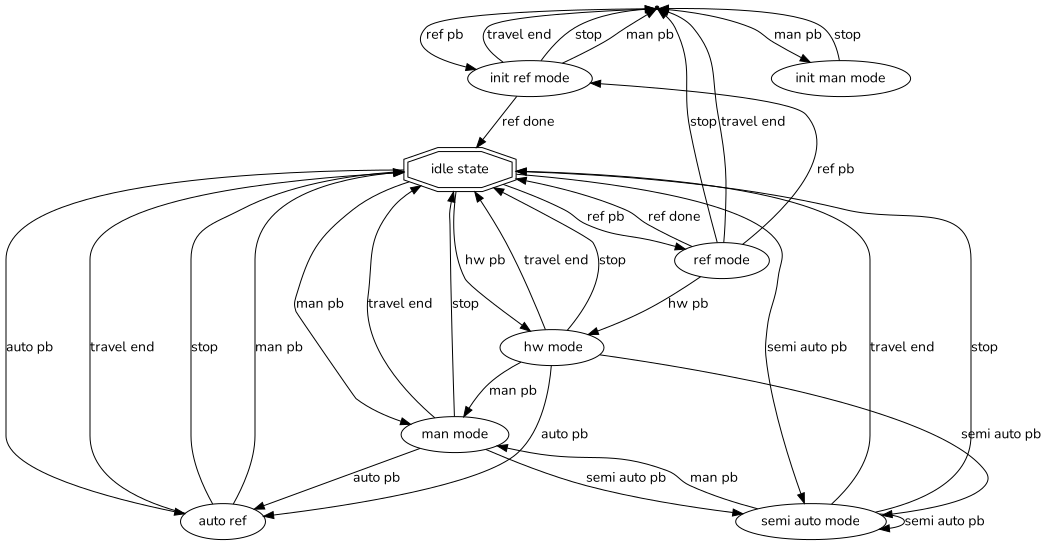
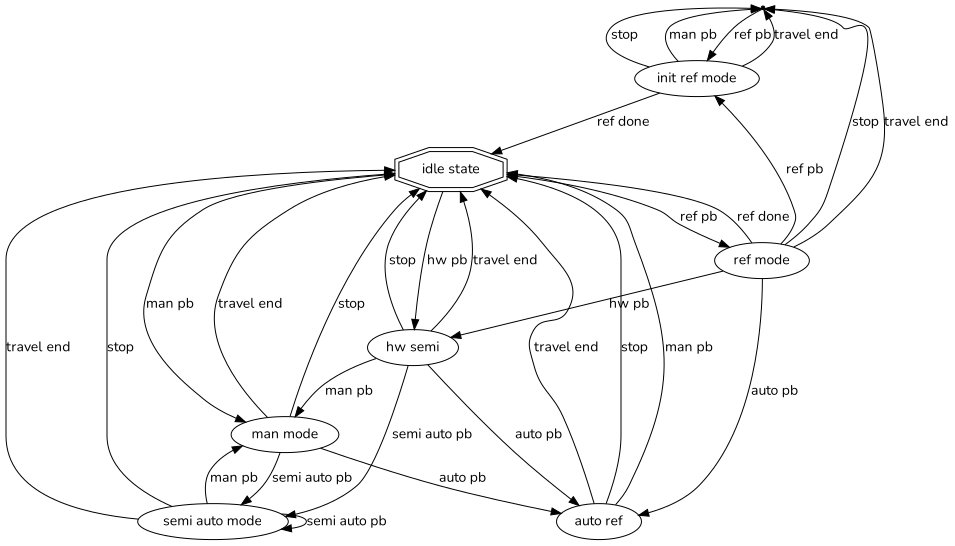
(841, 79) -> none
(18, 233) -> (740, 416)
(772, 237) -> none
(552, 348) -> (413, 348)
